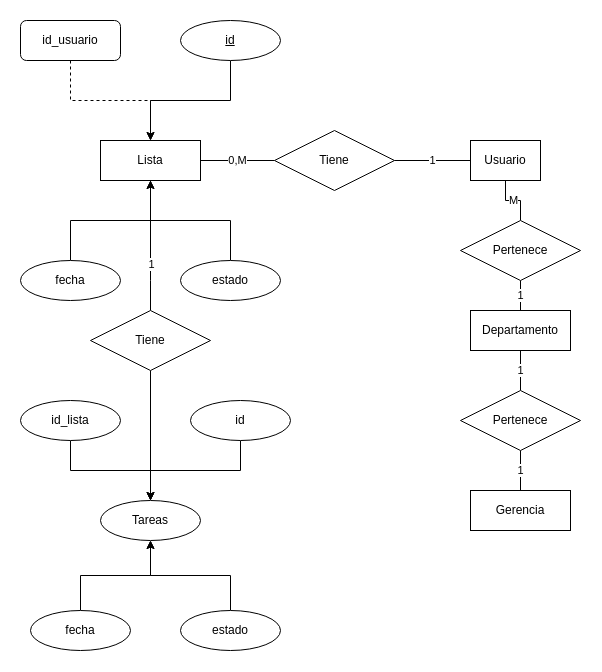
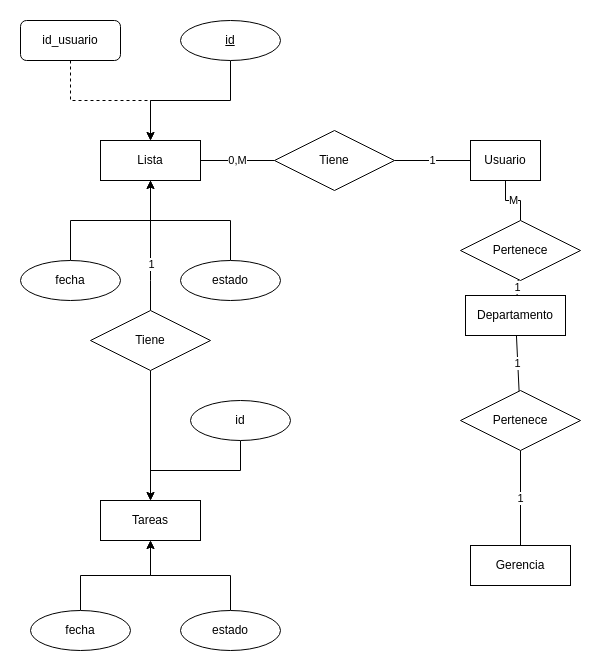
(521, 331) -> (516, 316)
(71, 421) -> none
(95, 471) -> none
(521, 511) -> (521, 566)
(151, 521) -> (151, 521)
